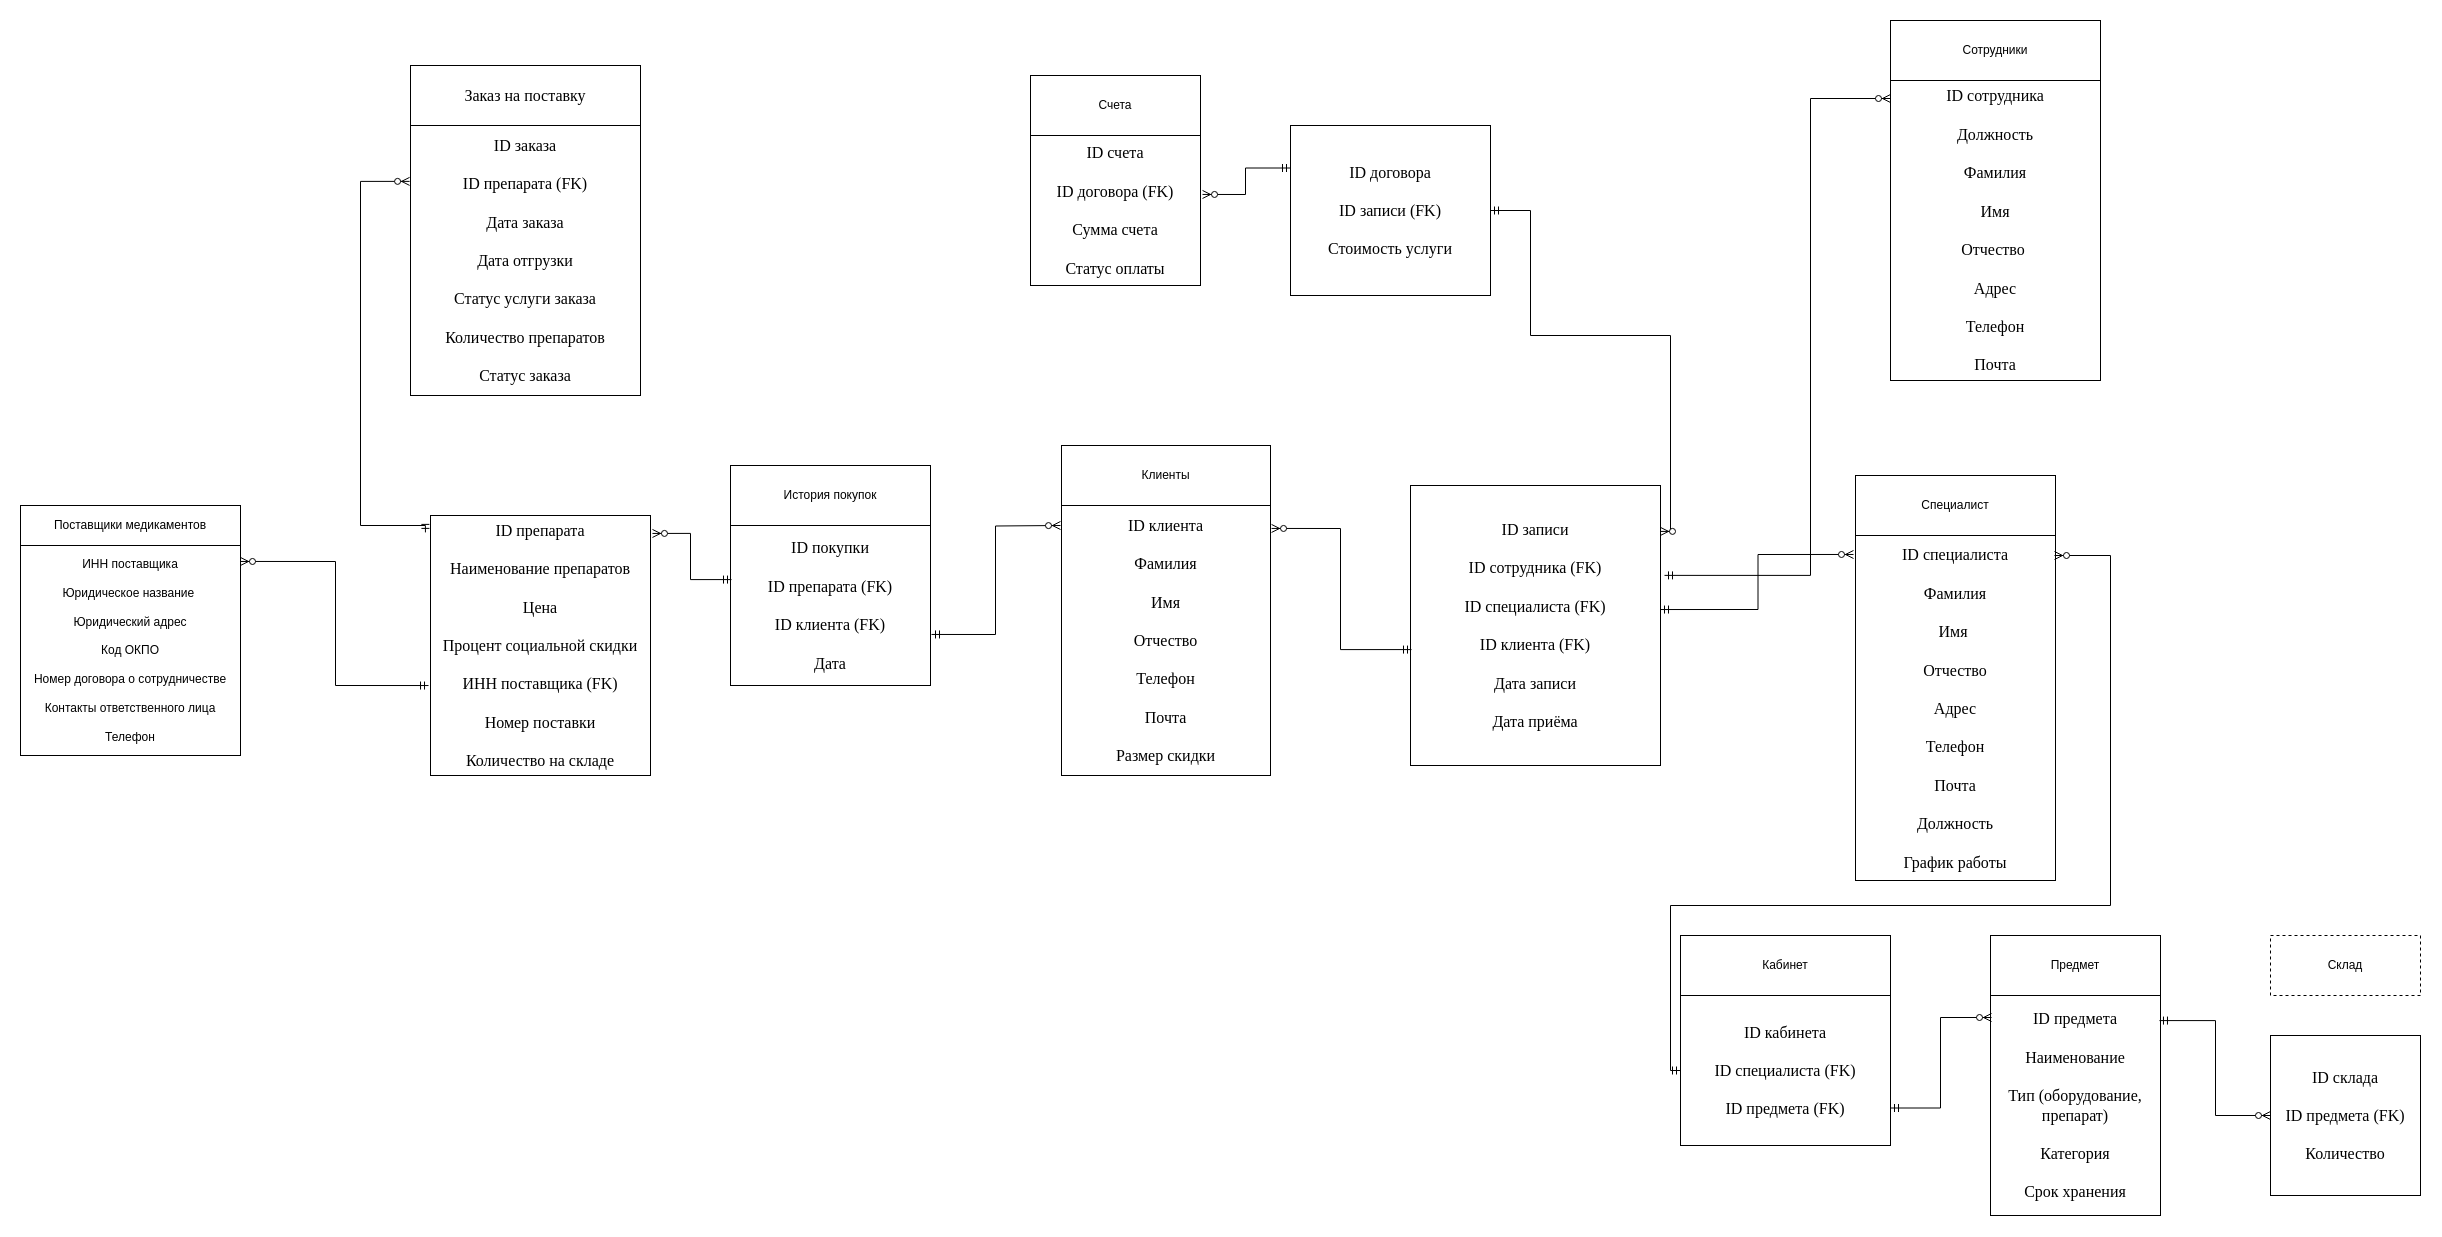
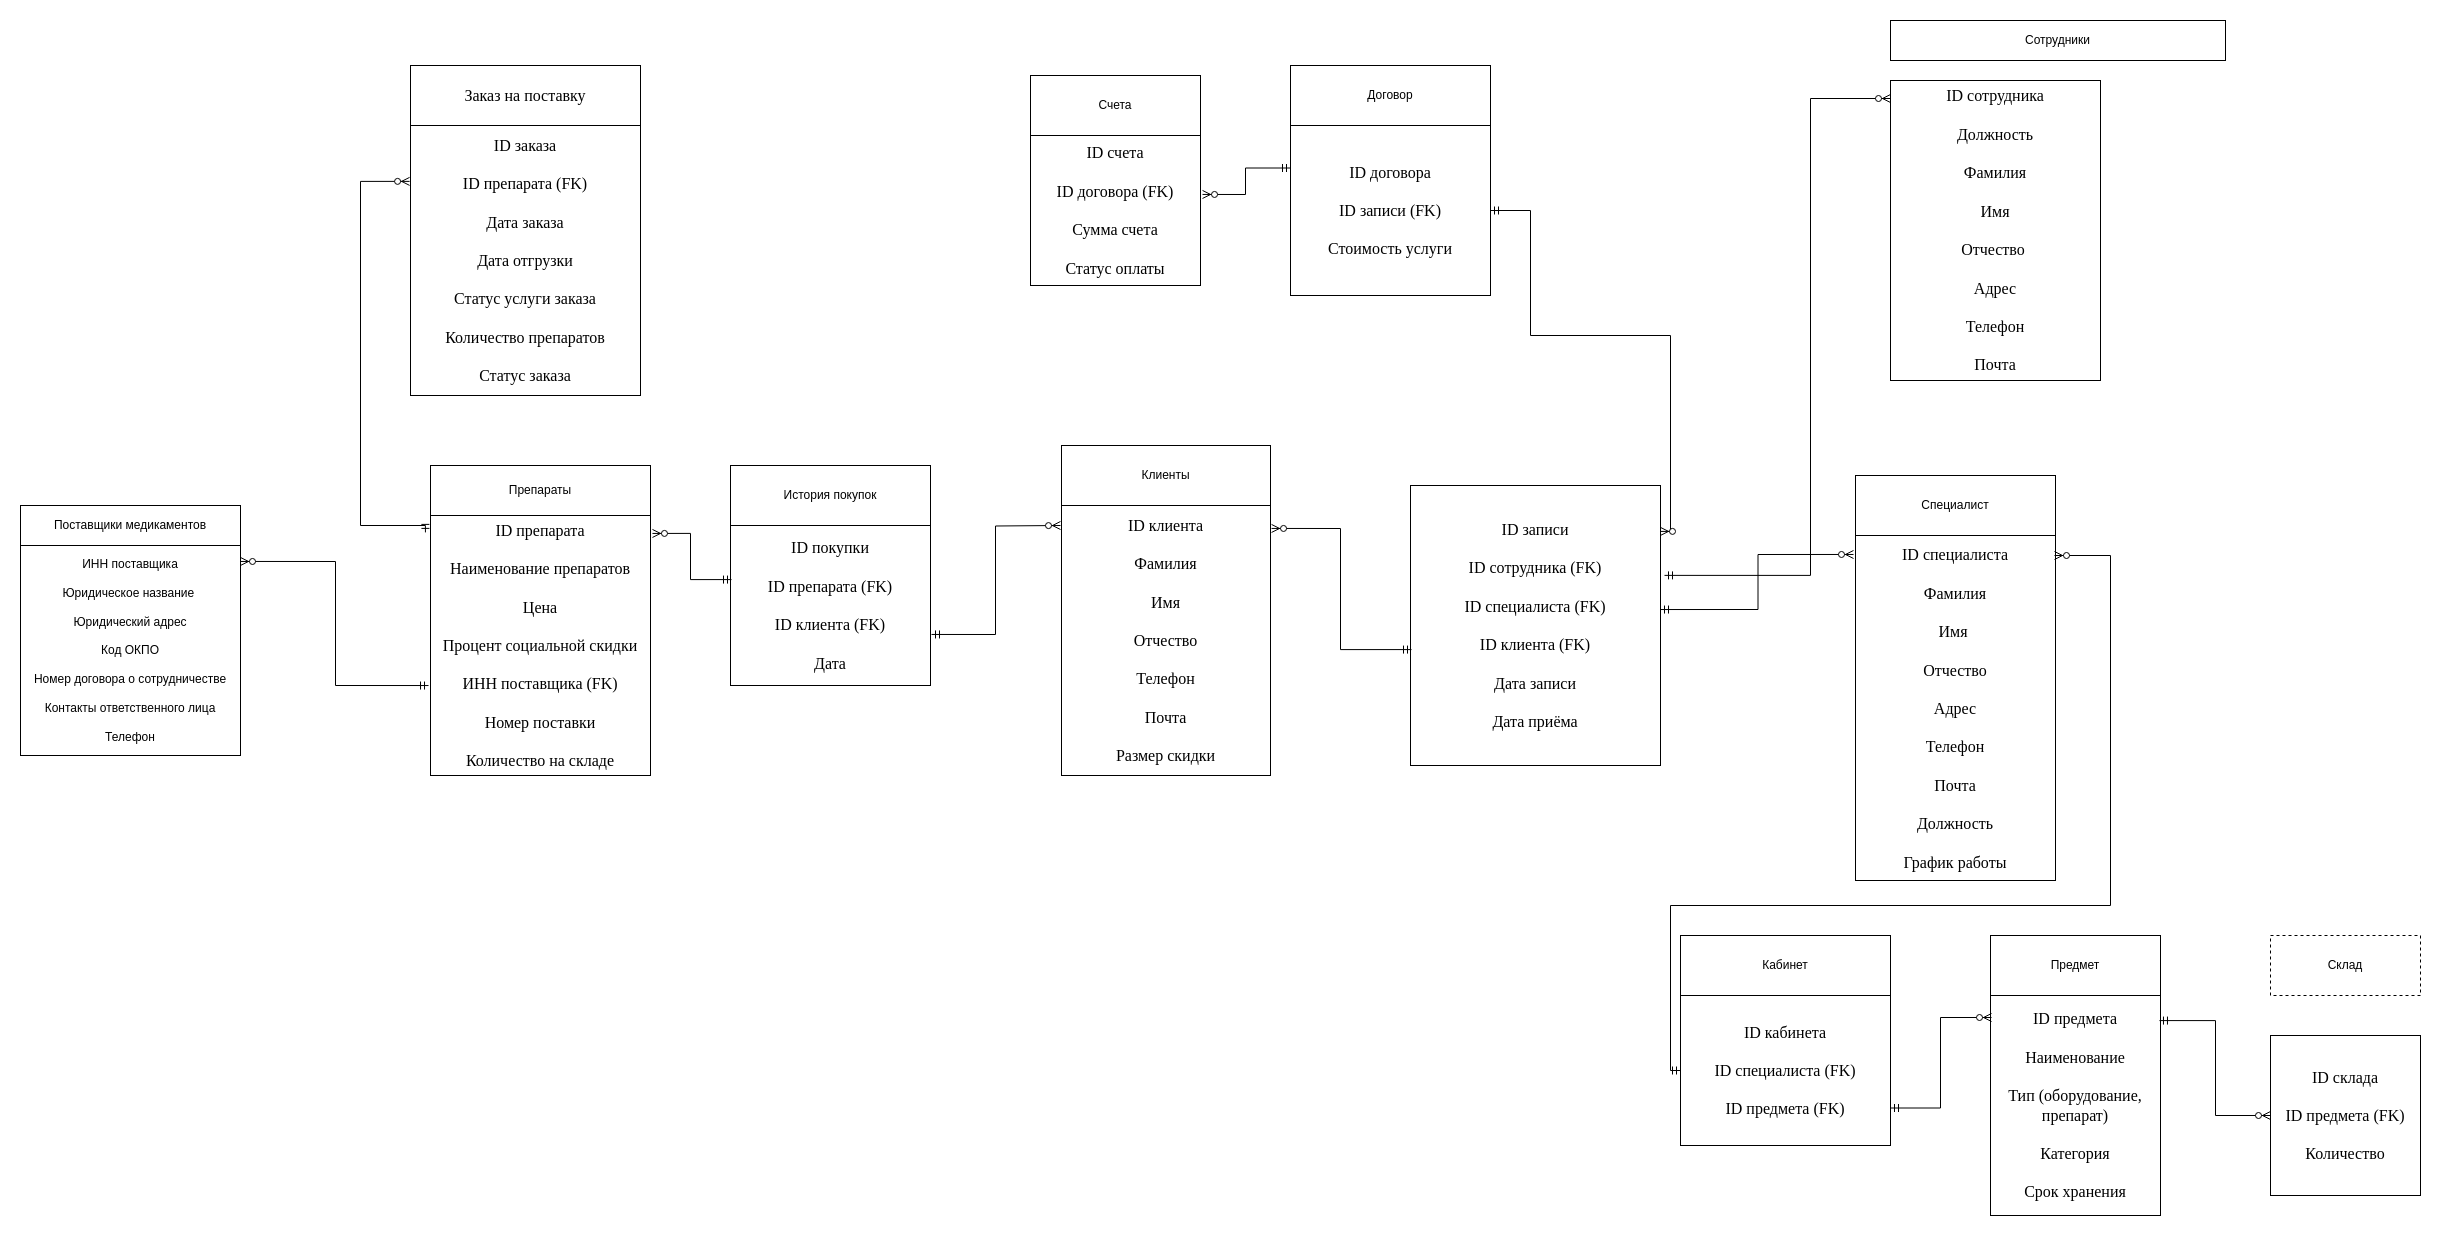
(1996, 51) -> (2058, 41)
none -> (1391, 96)
none -> (541, 491)
